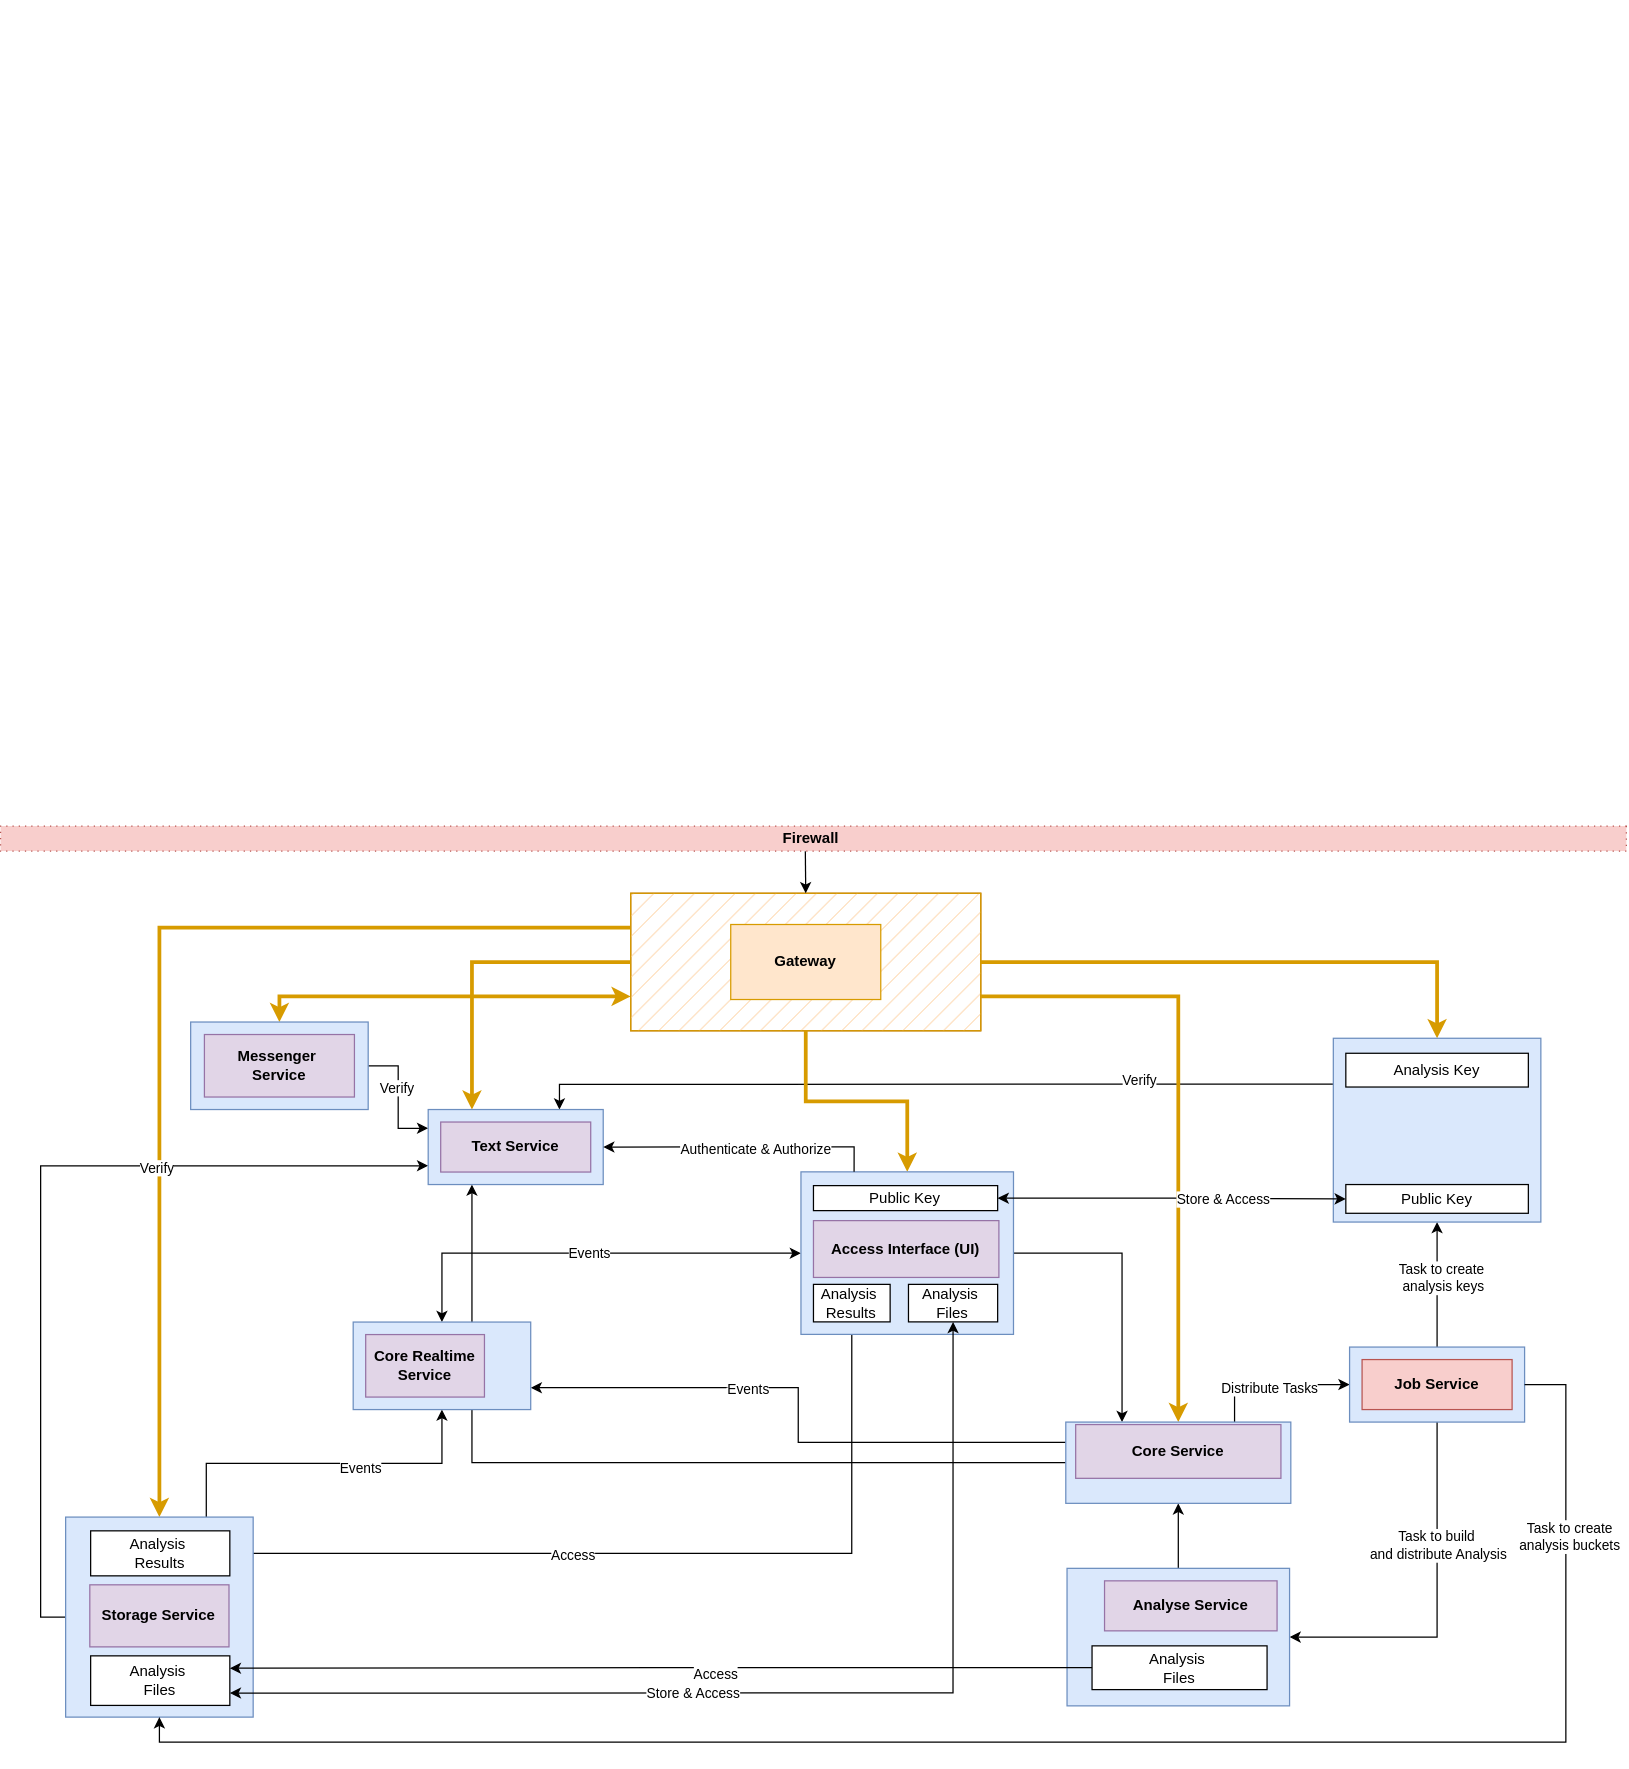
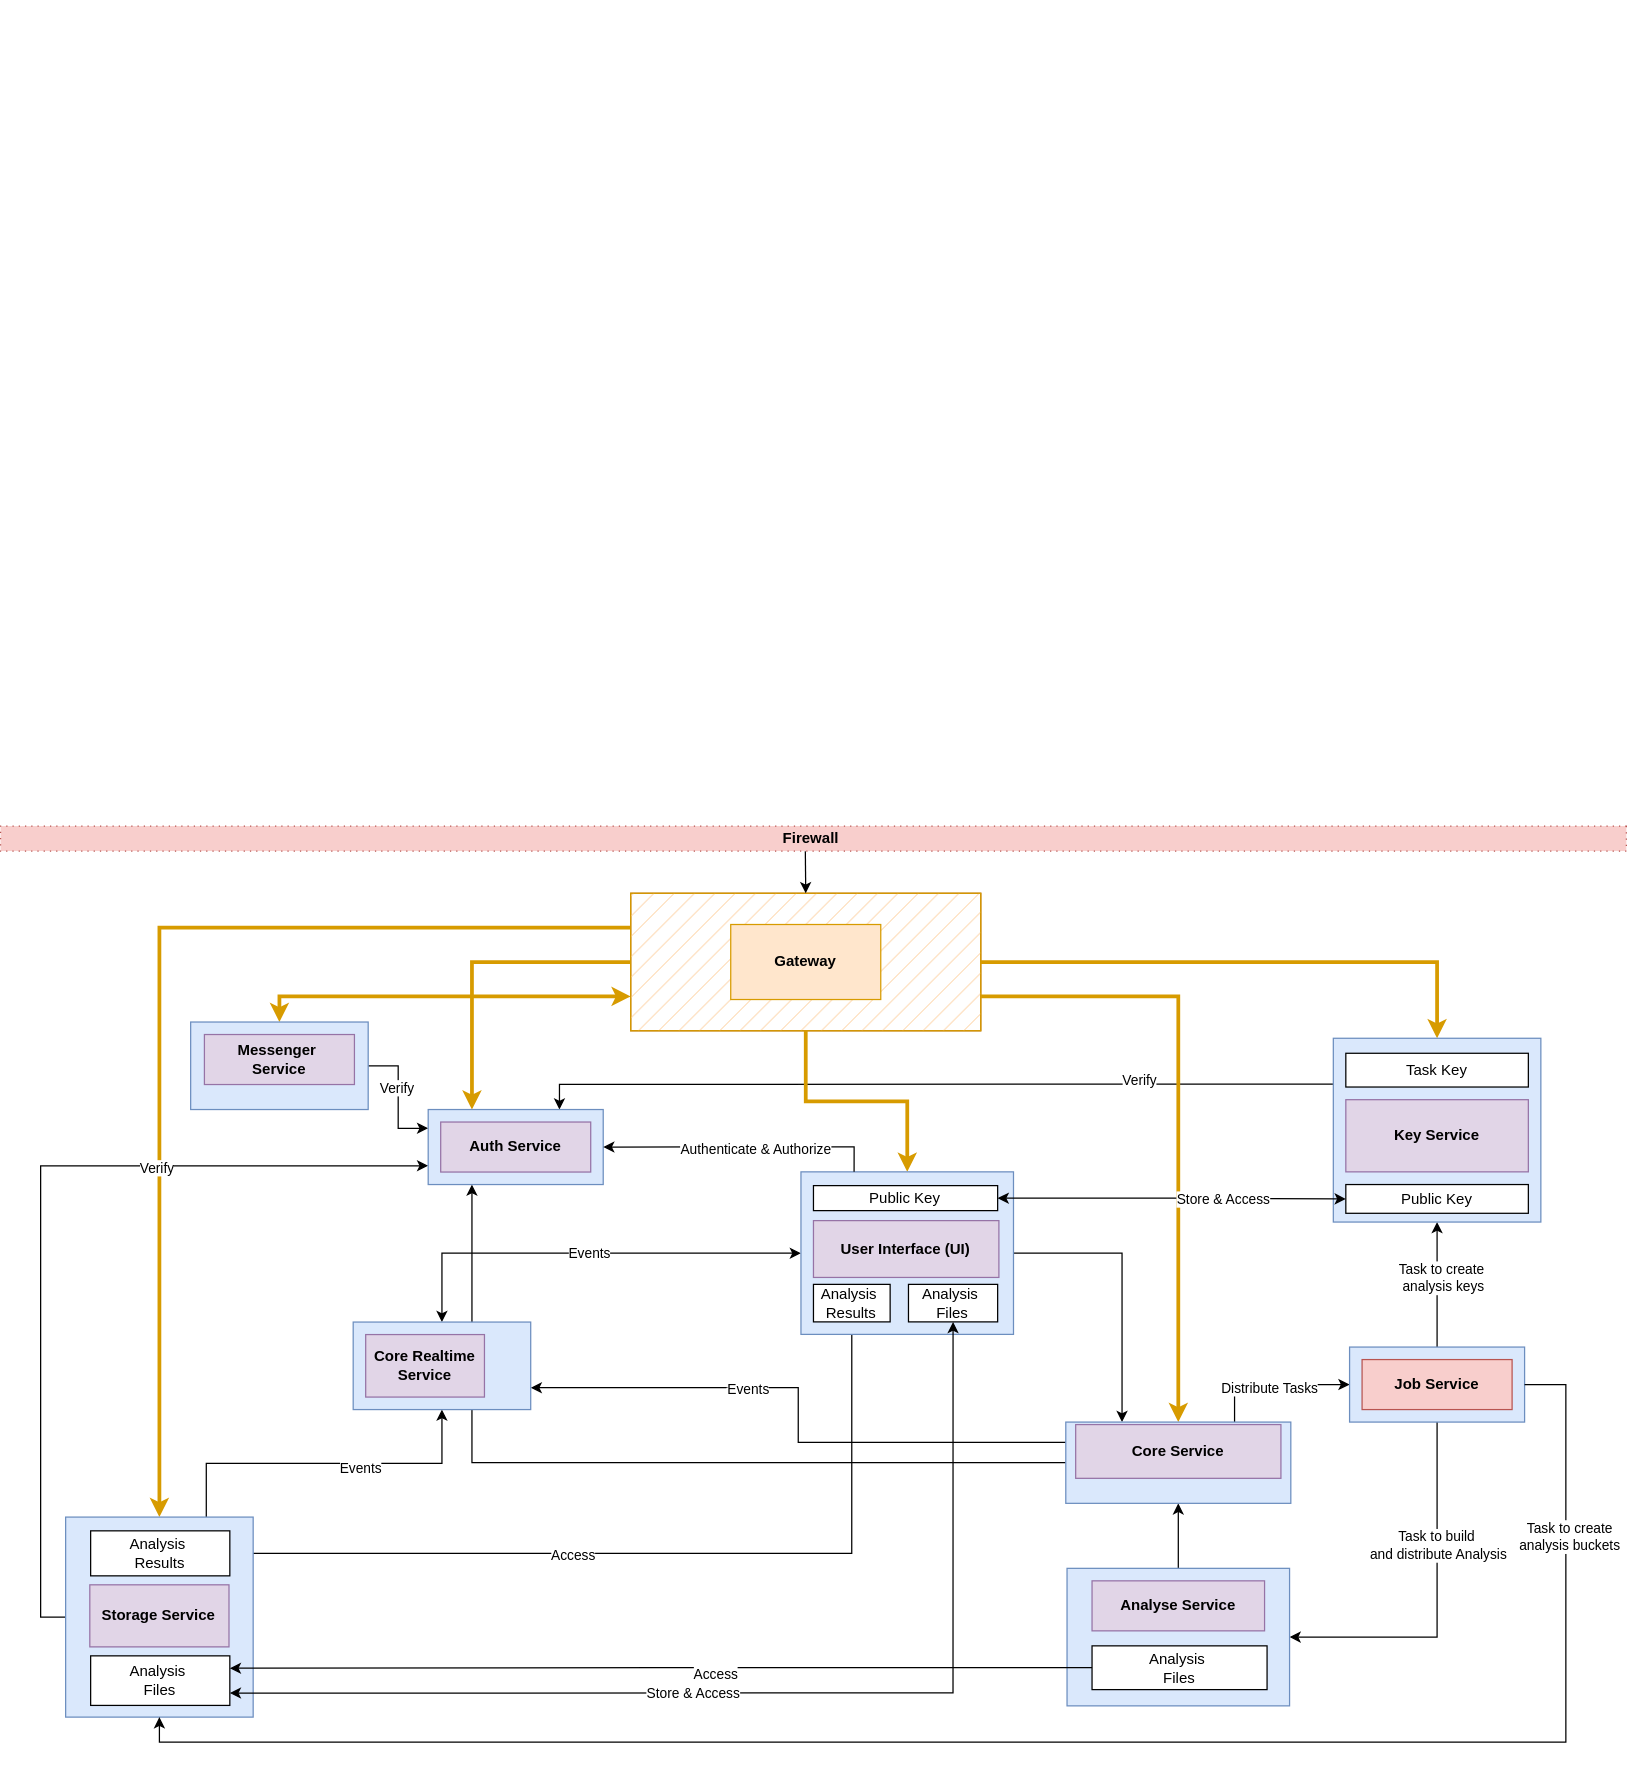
(279, 1066) -> (279, 1059)
(1437, 1071) -> (1437, 1071)
none -> (1437, 1136)
(516, 1147) -> (516, 1147)
(906, 1249) -> (906, 1249)
(1191, 1606) -> (1178, 1606)
